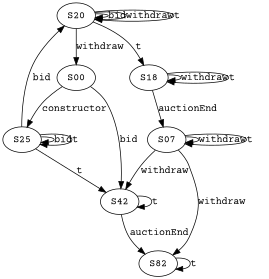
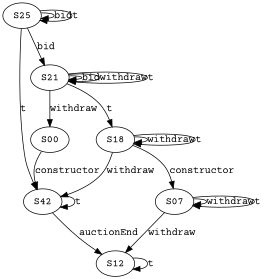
(76, 16) -> (50, 78)
(44, 101) -> none
(188, 109) -> (202, 171)
(129, 140) -> (67, 171)
(141, 165) -> (96, 179)
(158, 264) -> (115, 264)
